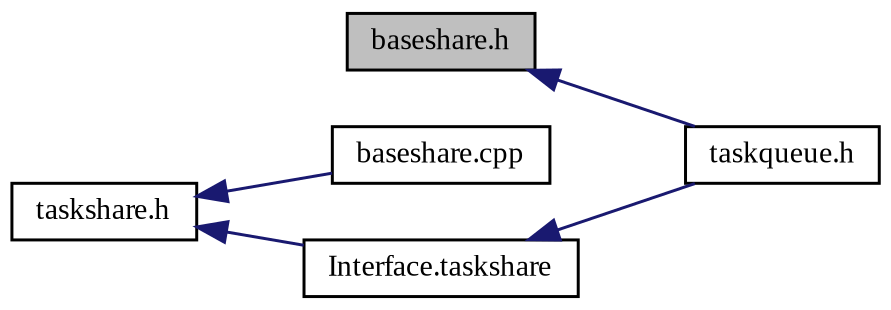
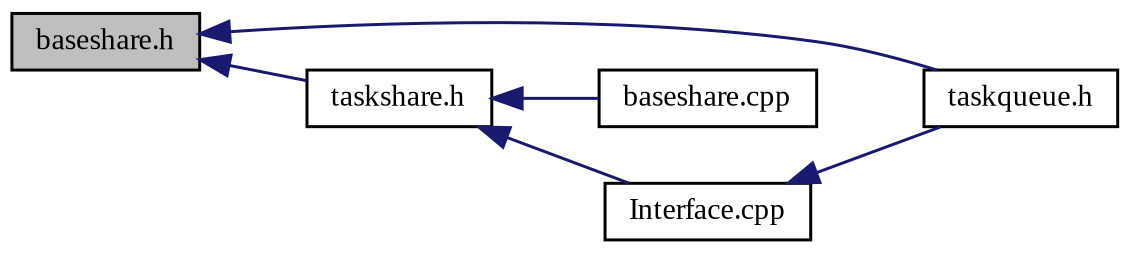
none -> (268, 73)
(441, 268) -> (708, 212)
